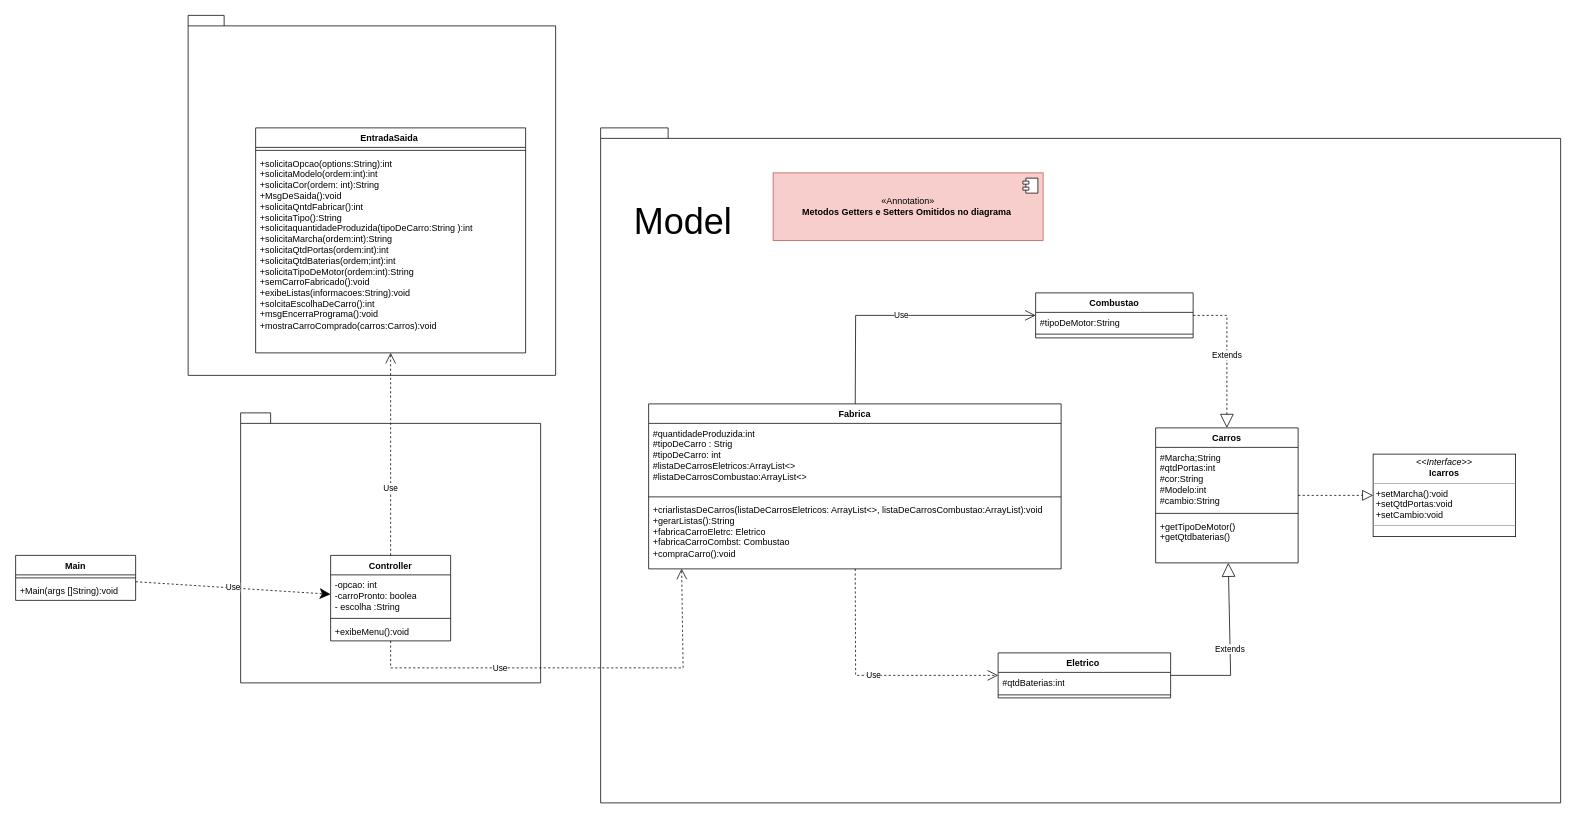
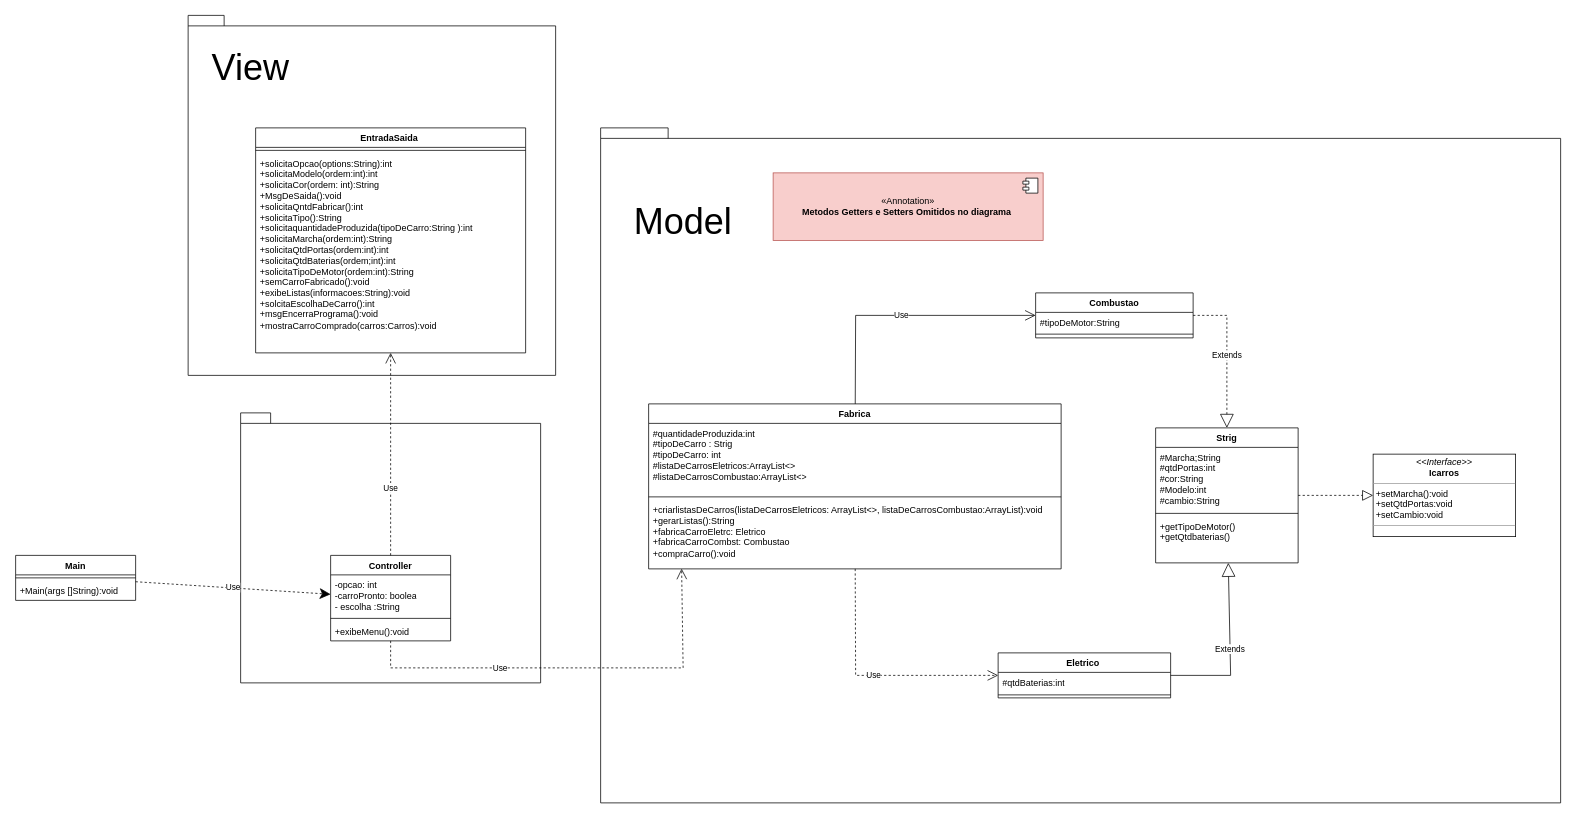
none -> (255, 68)
(1227, 439) -> (1227, 439)
